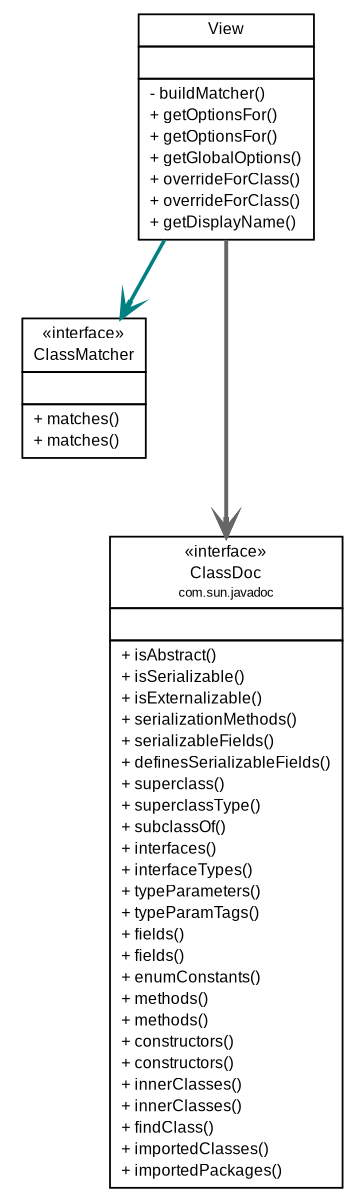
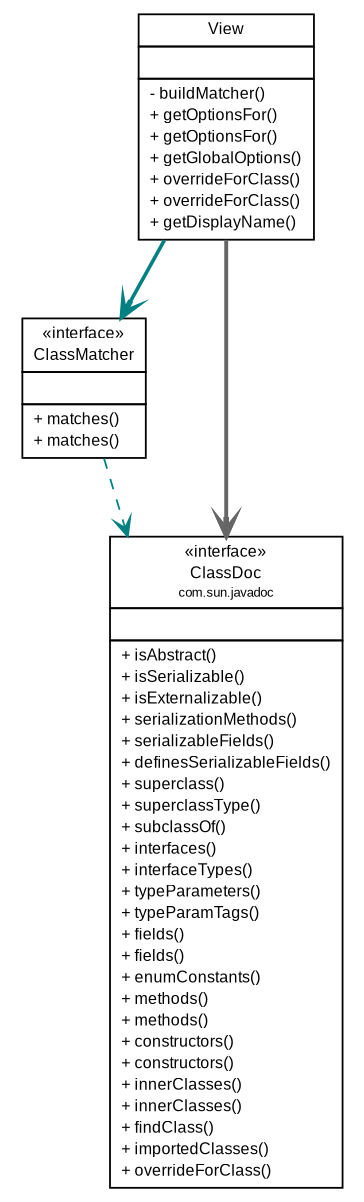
none -> (113, 489)
(202, 1171) -> (197, 1171)
